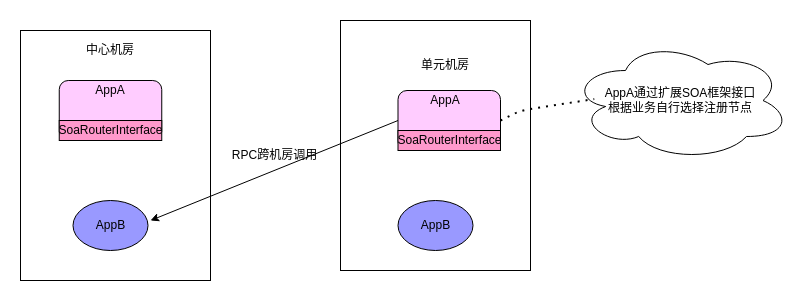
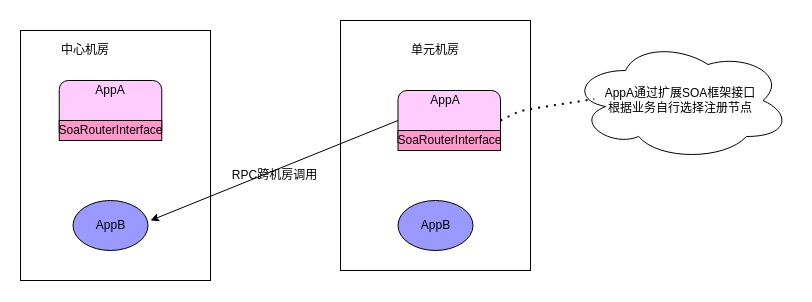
(111, 51) -> (86, 51)
(446, 66) -> (436, 51)
(274, 156) -> (274, 176)
